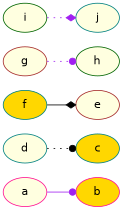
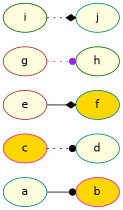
(57, 18) -> (57, 18)
(57, 105) -> (57, 105)
(58, 148) -> (58, 148)
(98, 148) -> (25, 148)
(25, 192) -> (25, 192)
(58, 192) -> (58, 192)
